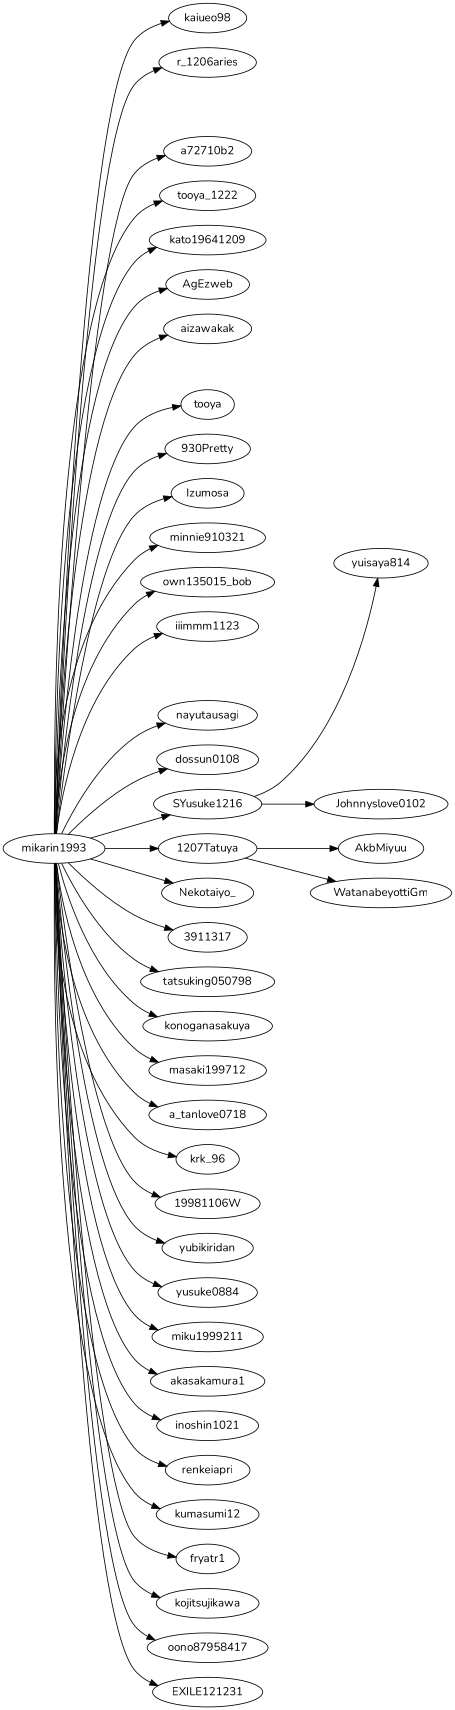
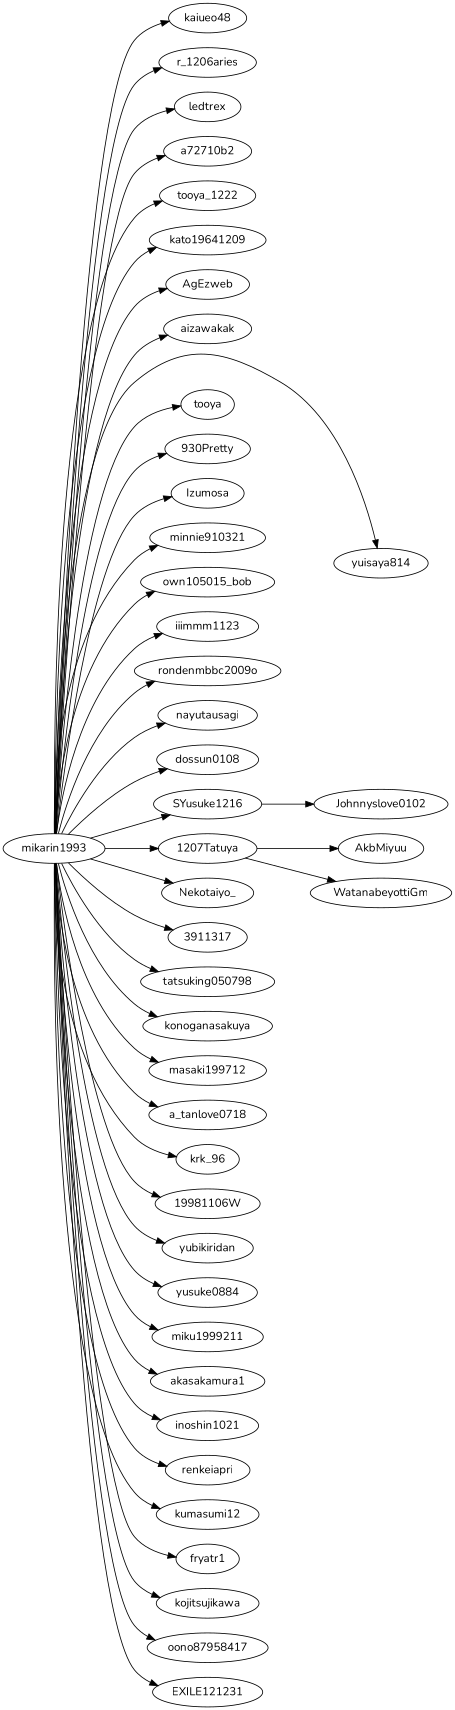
(208, 18) -> (208, 18)
none -> (208, 107)
(208, 582) -> (208, 582)
none -> (208, 671)
(337, 706) -> (124, 397)
